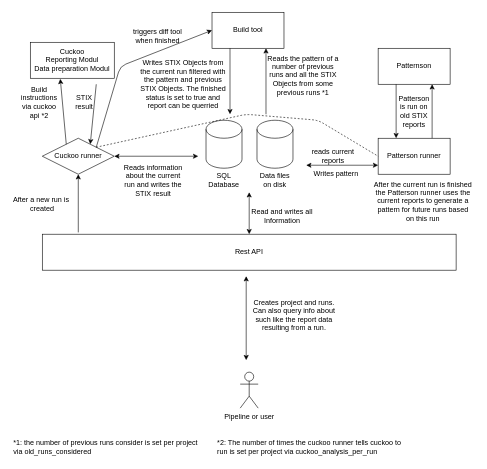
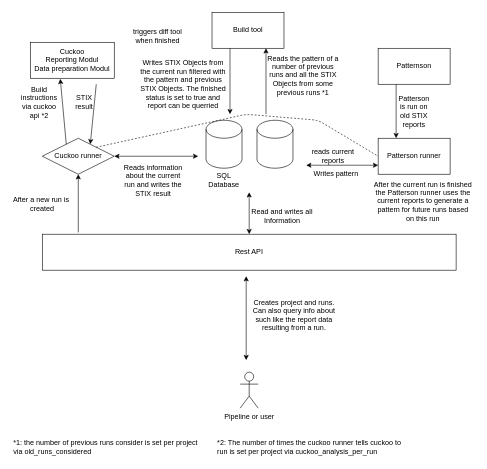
(127, 64) -> none
(432, 89) -> none
(275, 180) -> none
